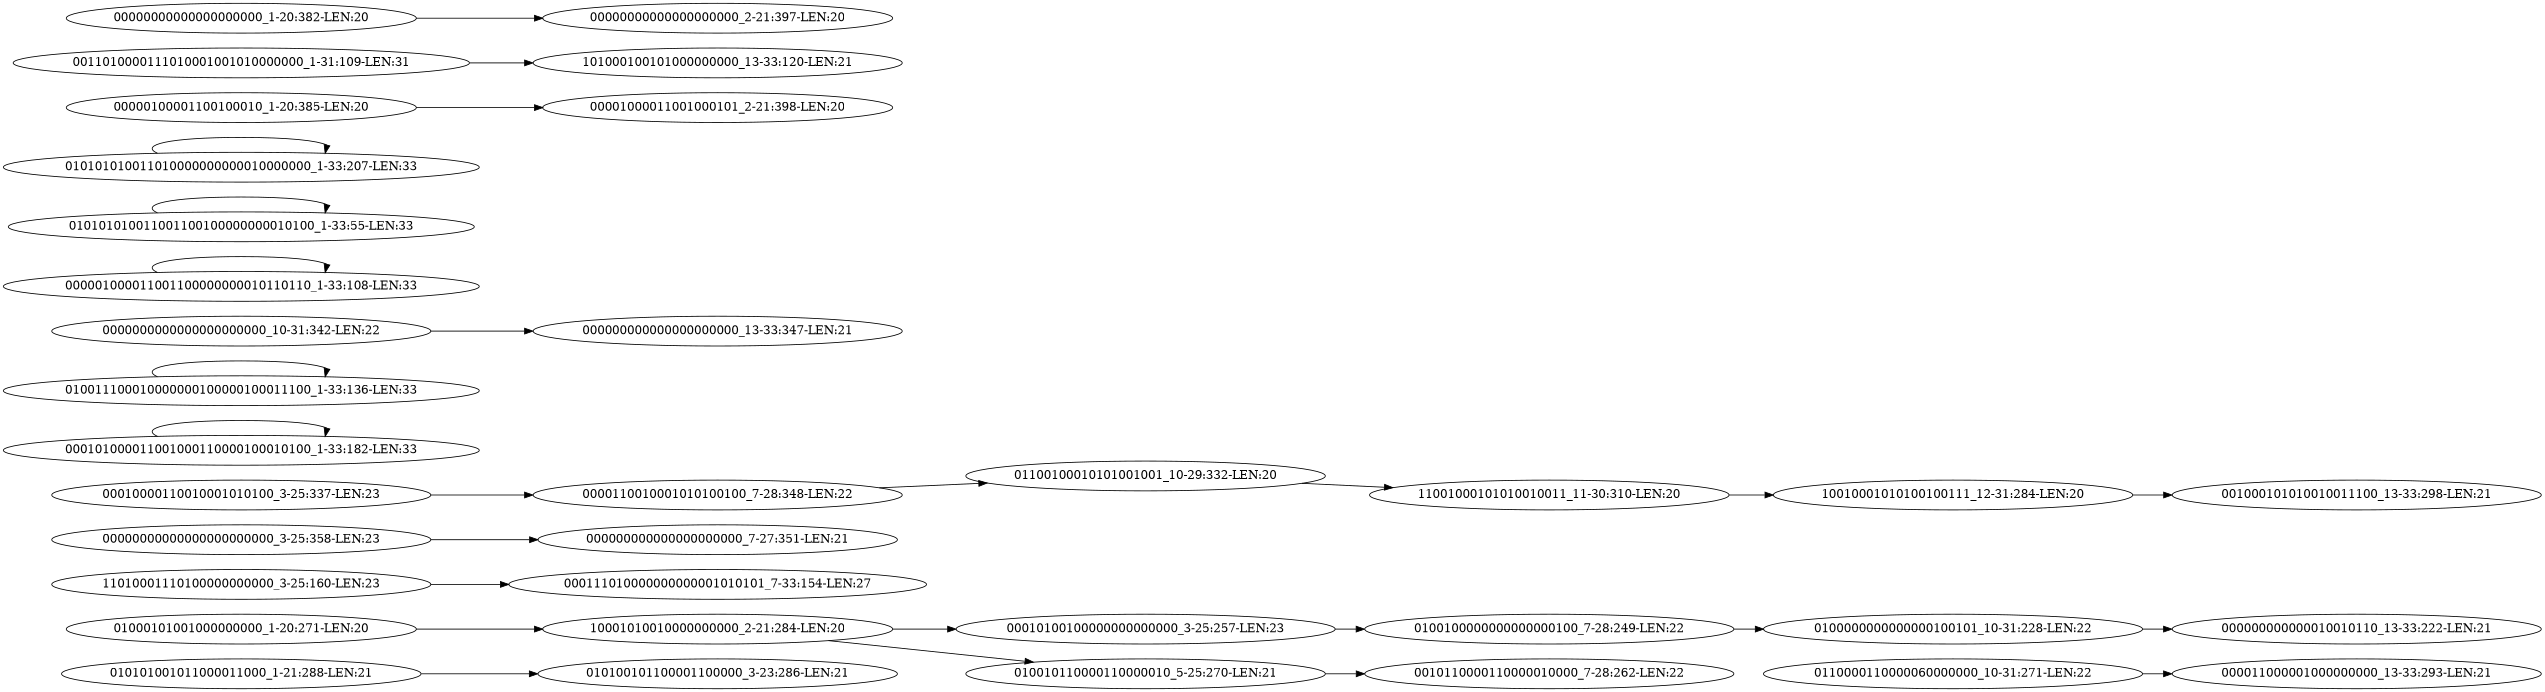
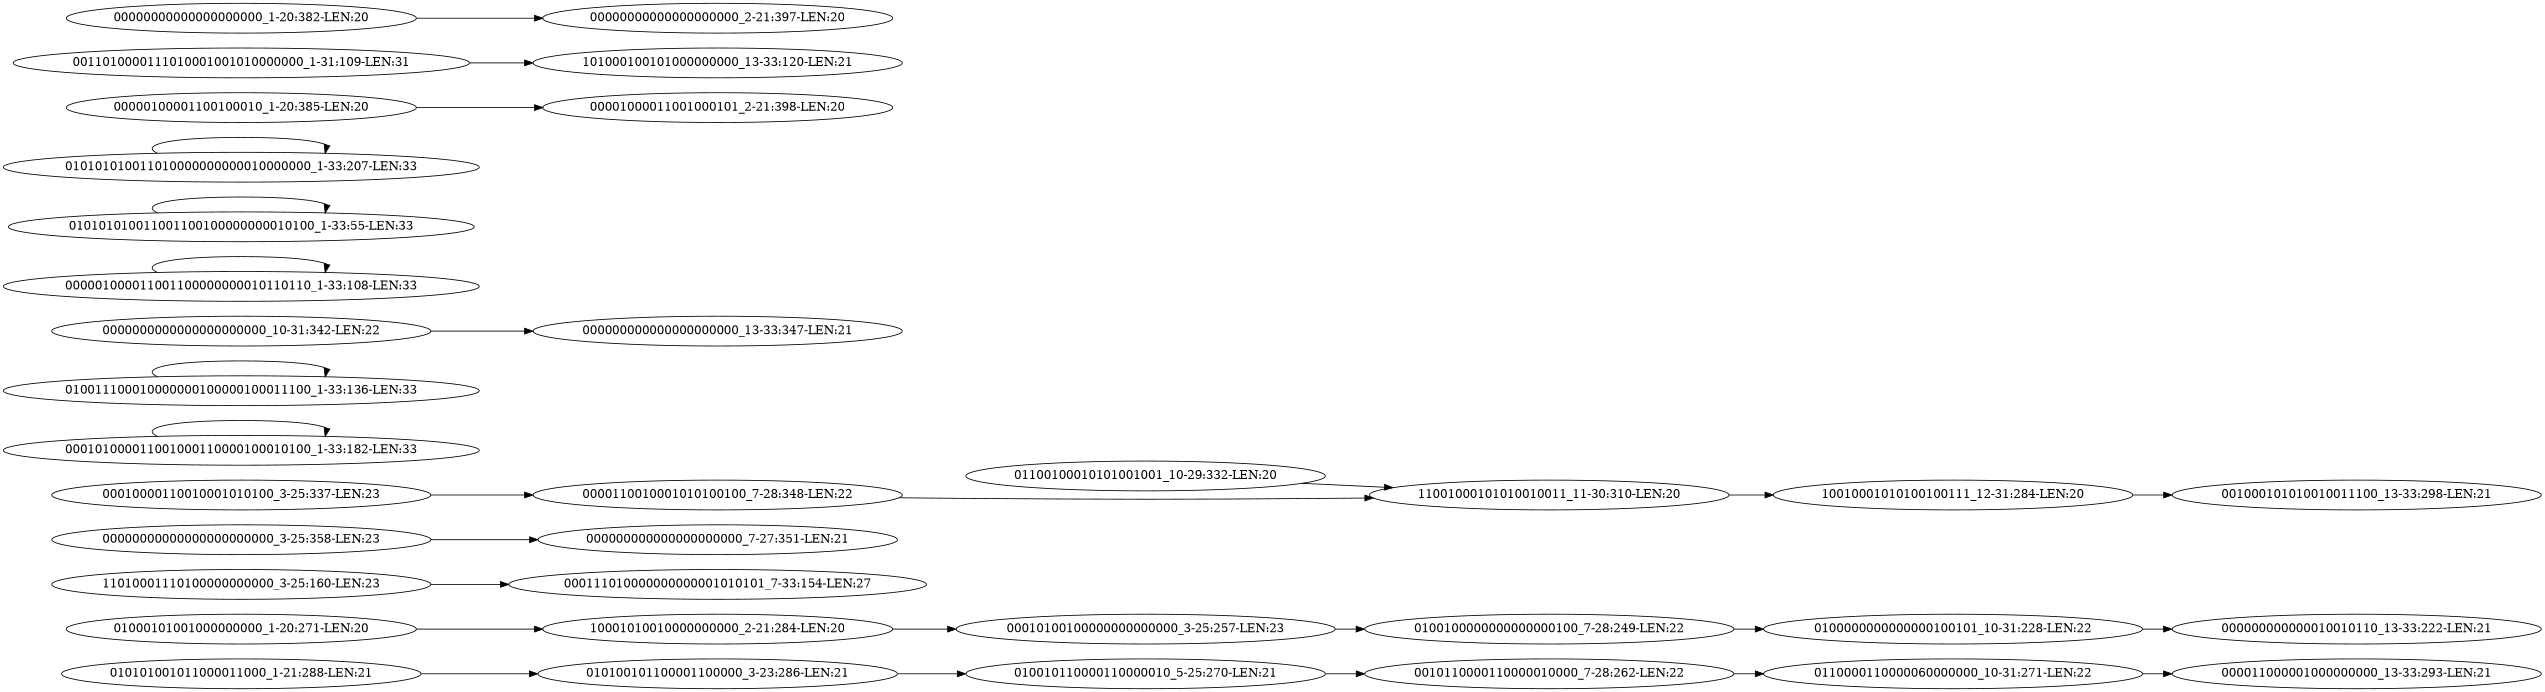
(929, 486) -> (1132, 499)
(927, 651) -> (927, 674)
none -> (1745, 674)
